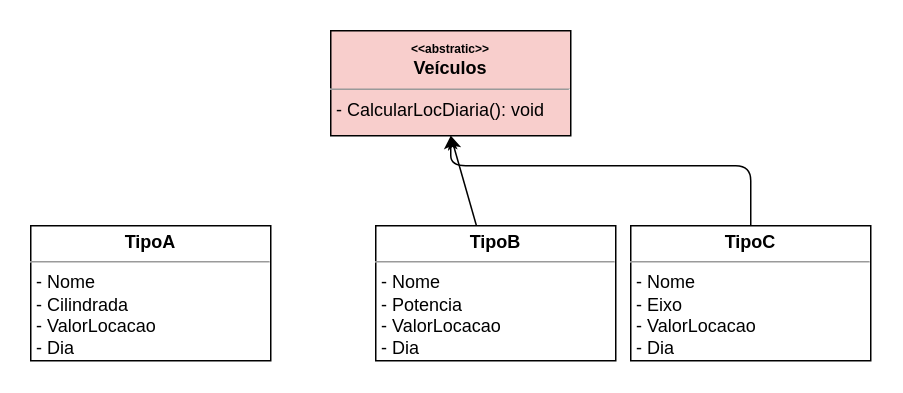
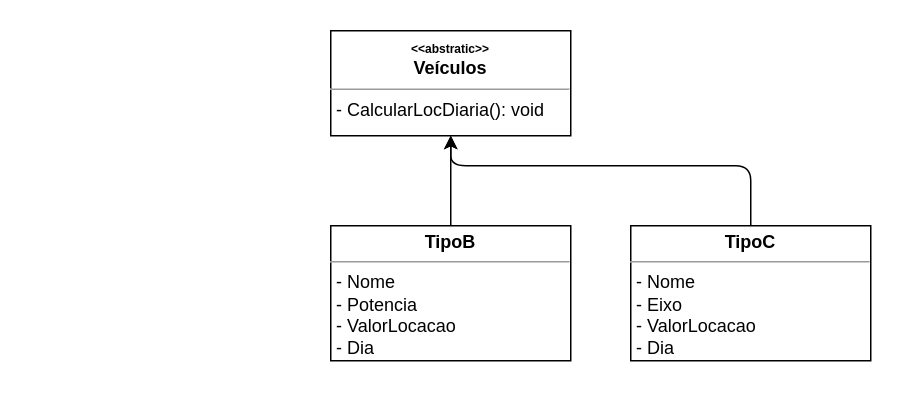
(451, 83) -> (451, 83)
(151, 293) -> none
(496, 293) -> (451, 293)
